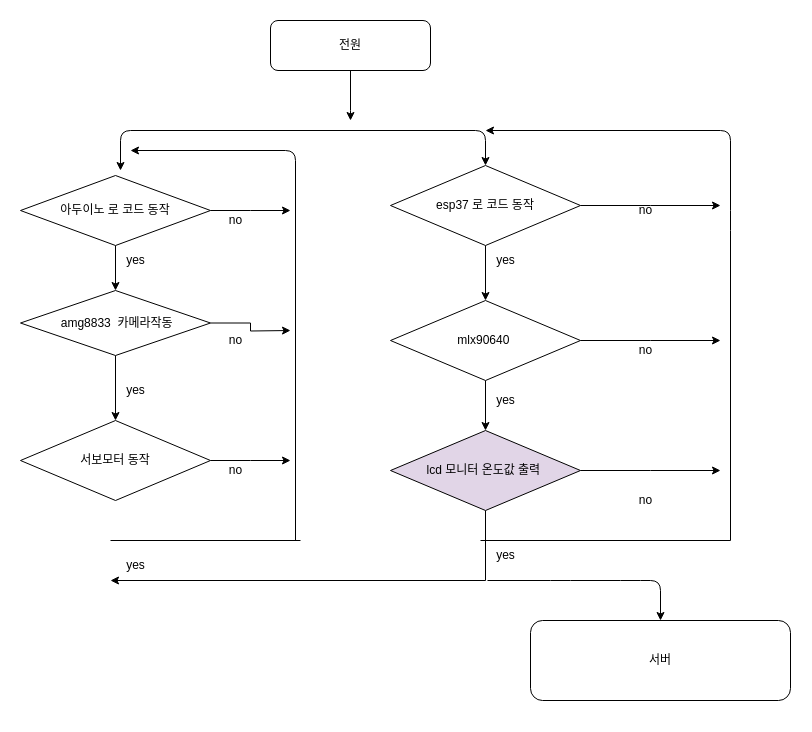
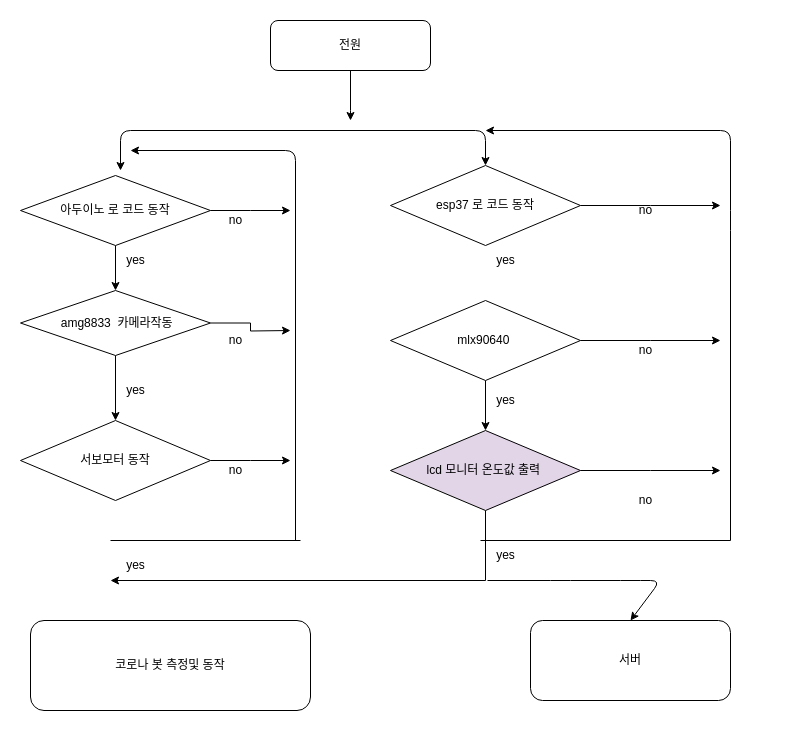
(486, 270) -> none
(661, 661) -> (631, 661)
none -> (171, 666)
